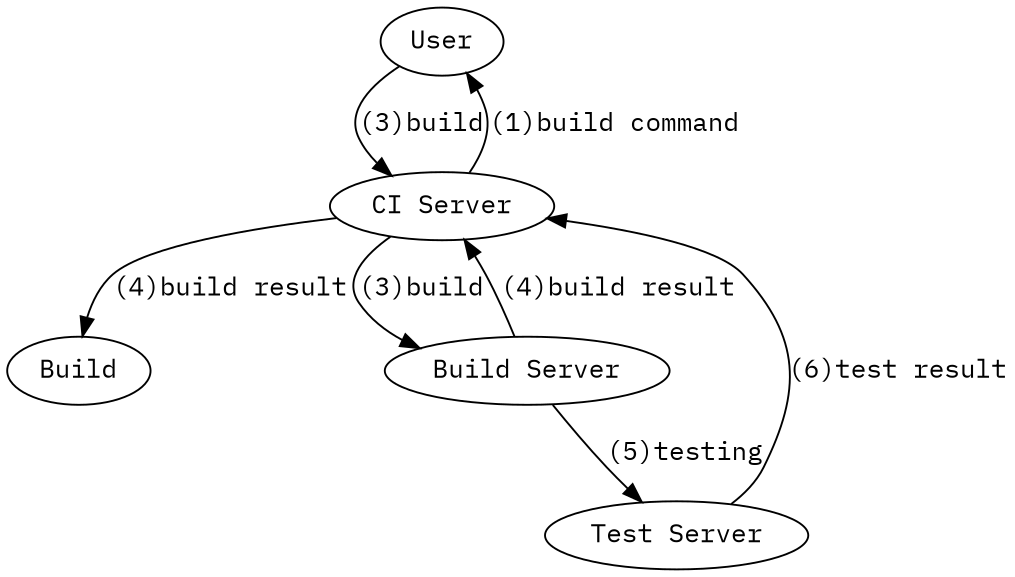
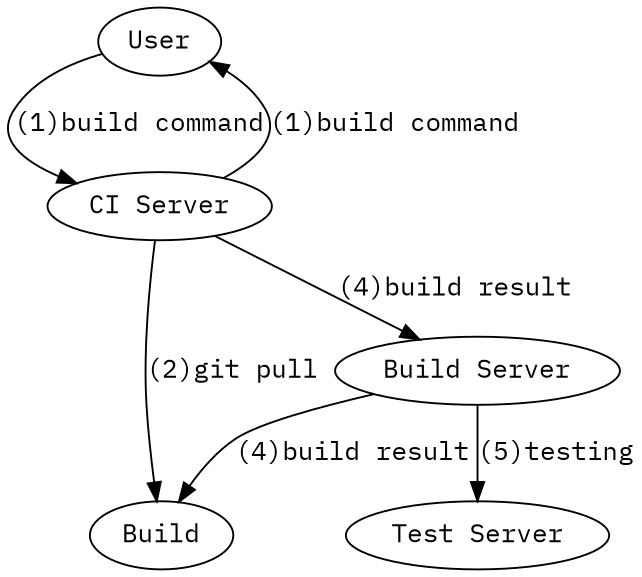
(422, 124) -> (140, 124)
(230, 288) -> (233, 371)
(422, 288) -> (455, 288)
(496, 296) -> (272, 422)
(765, 303) -> none
